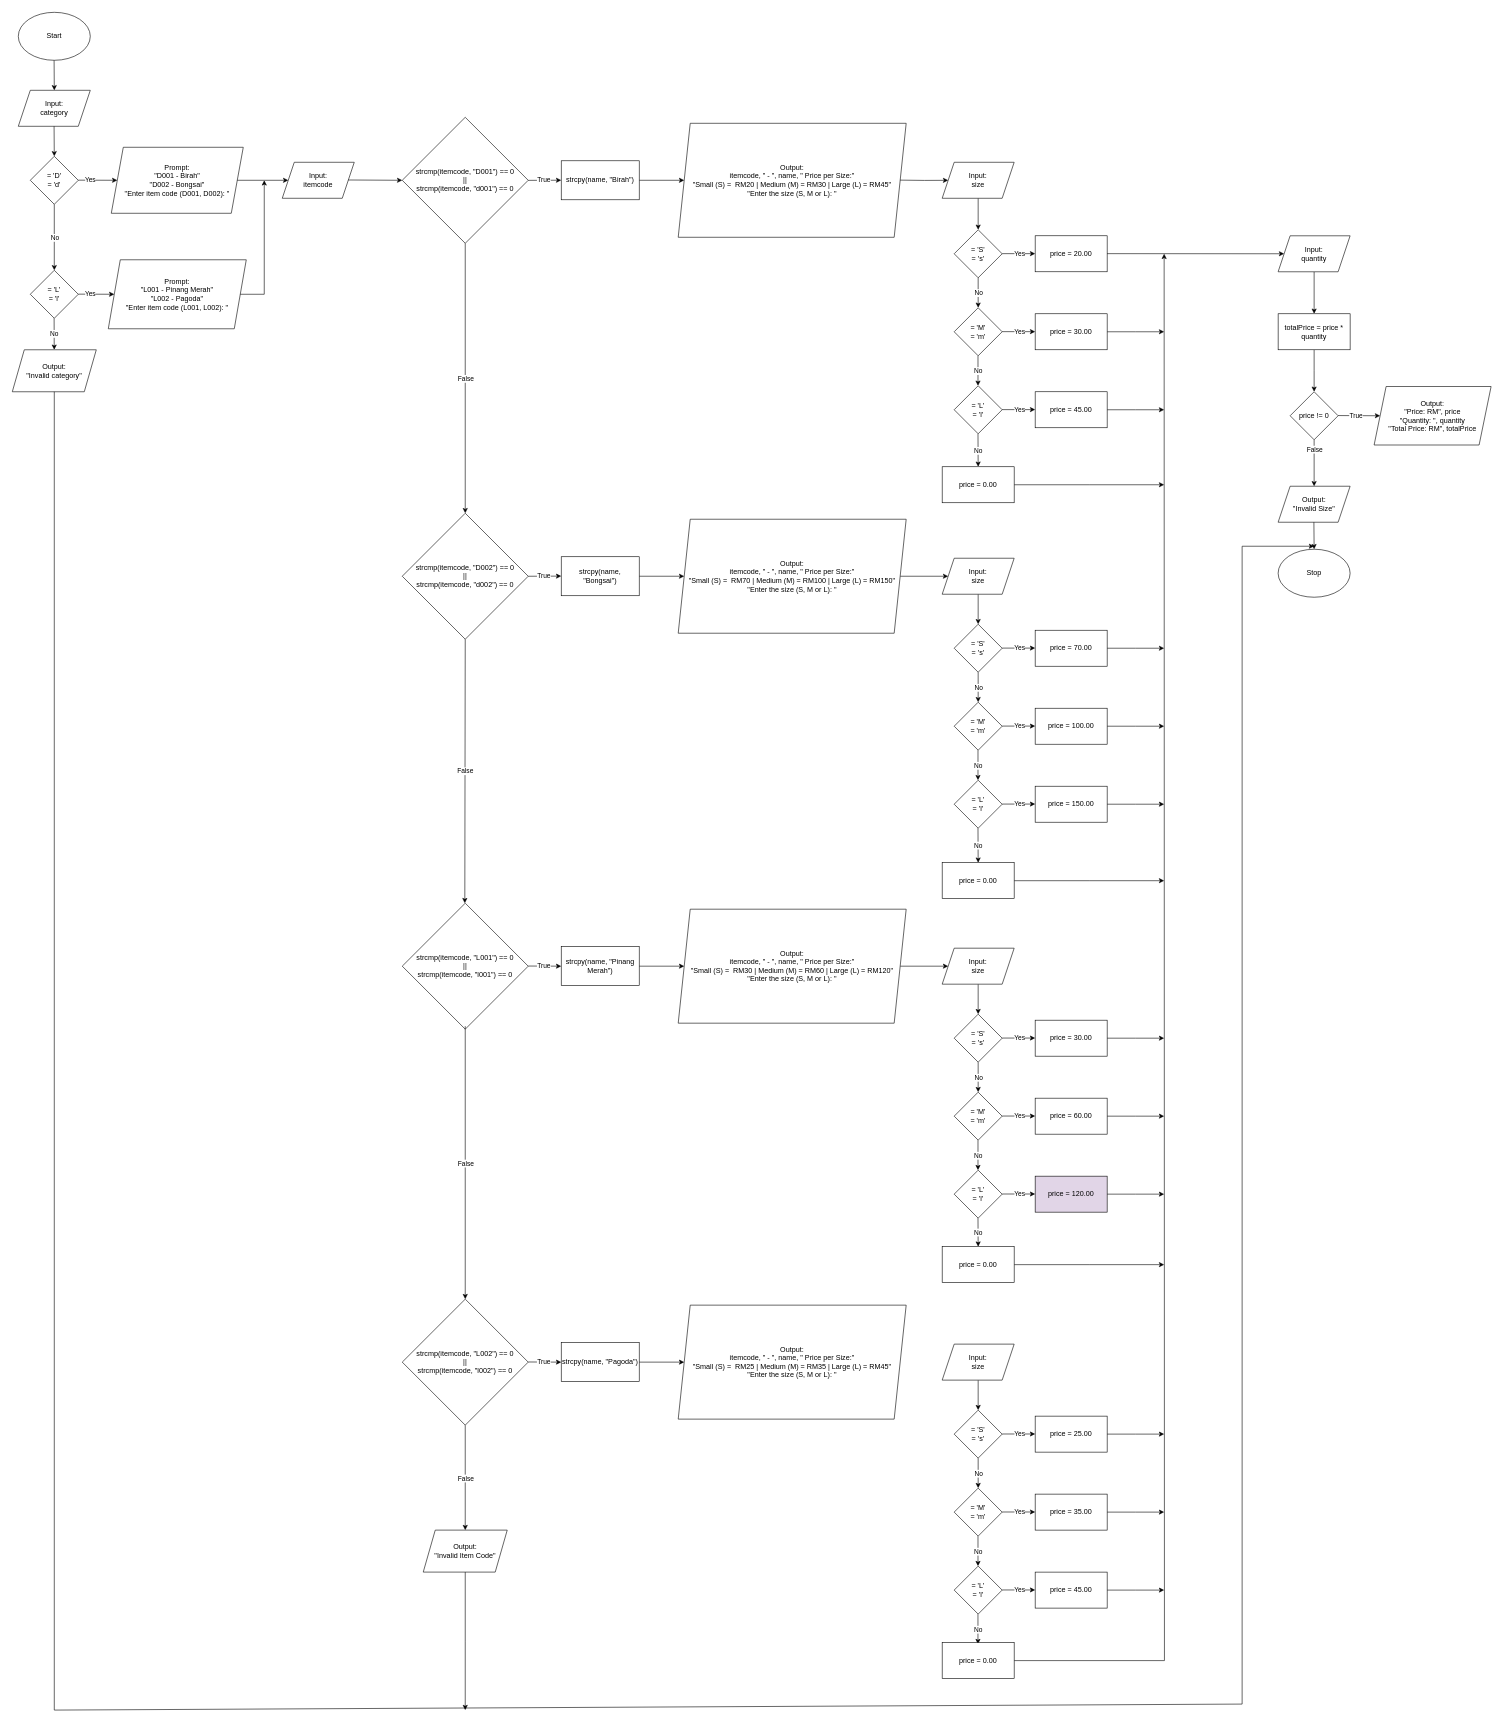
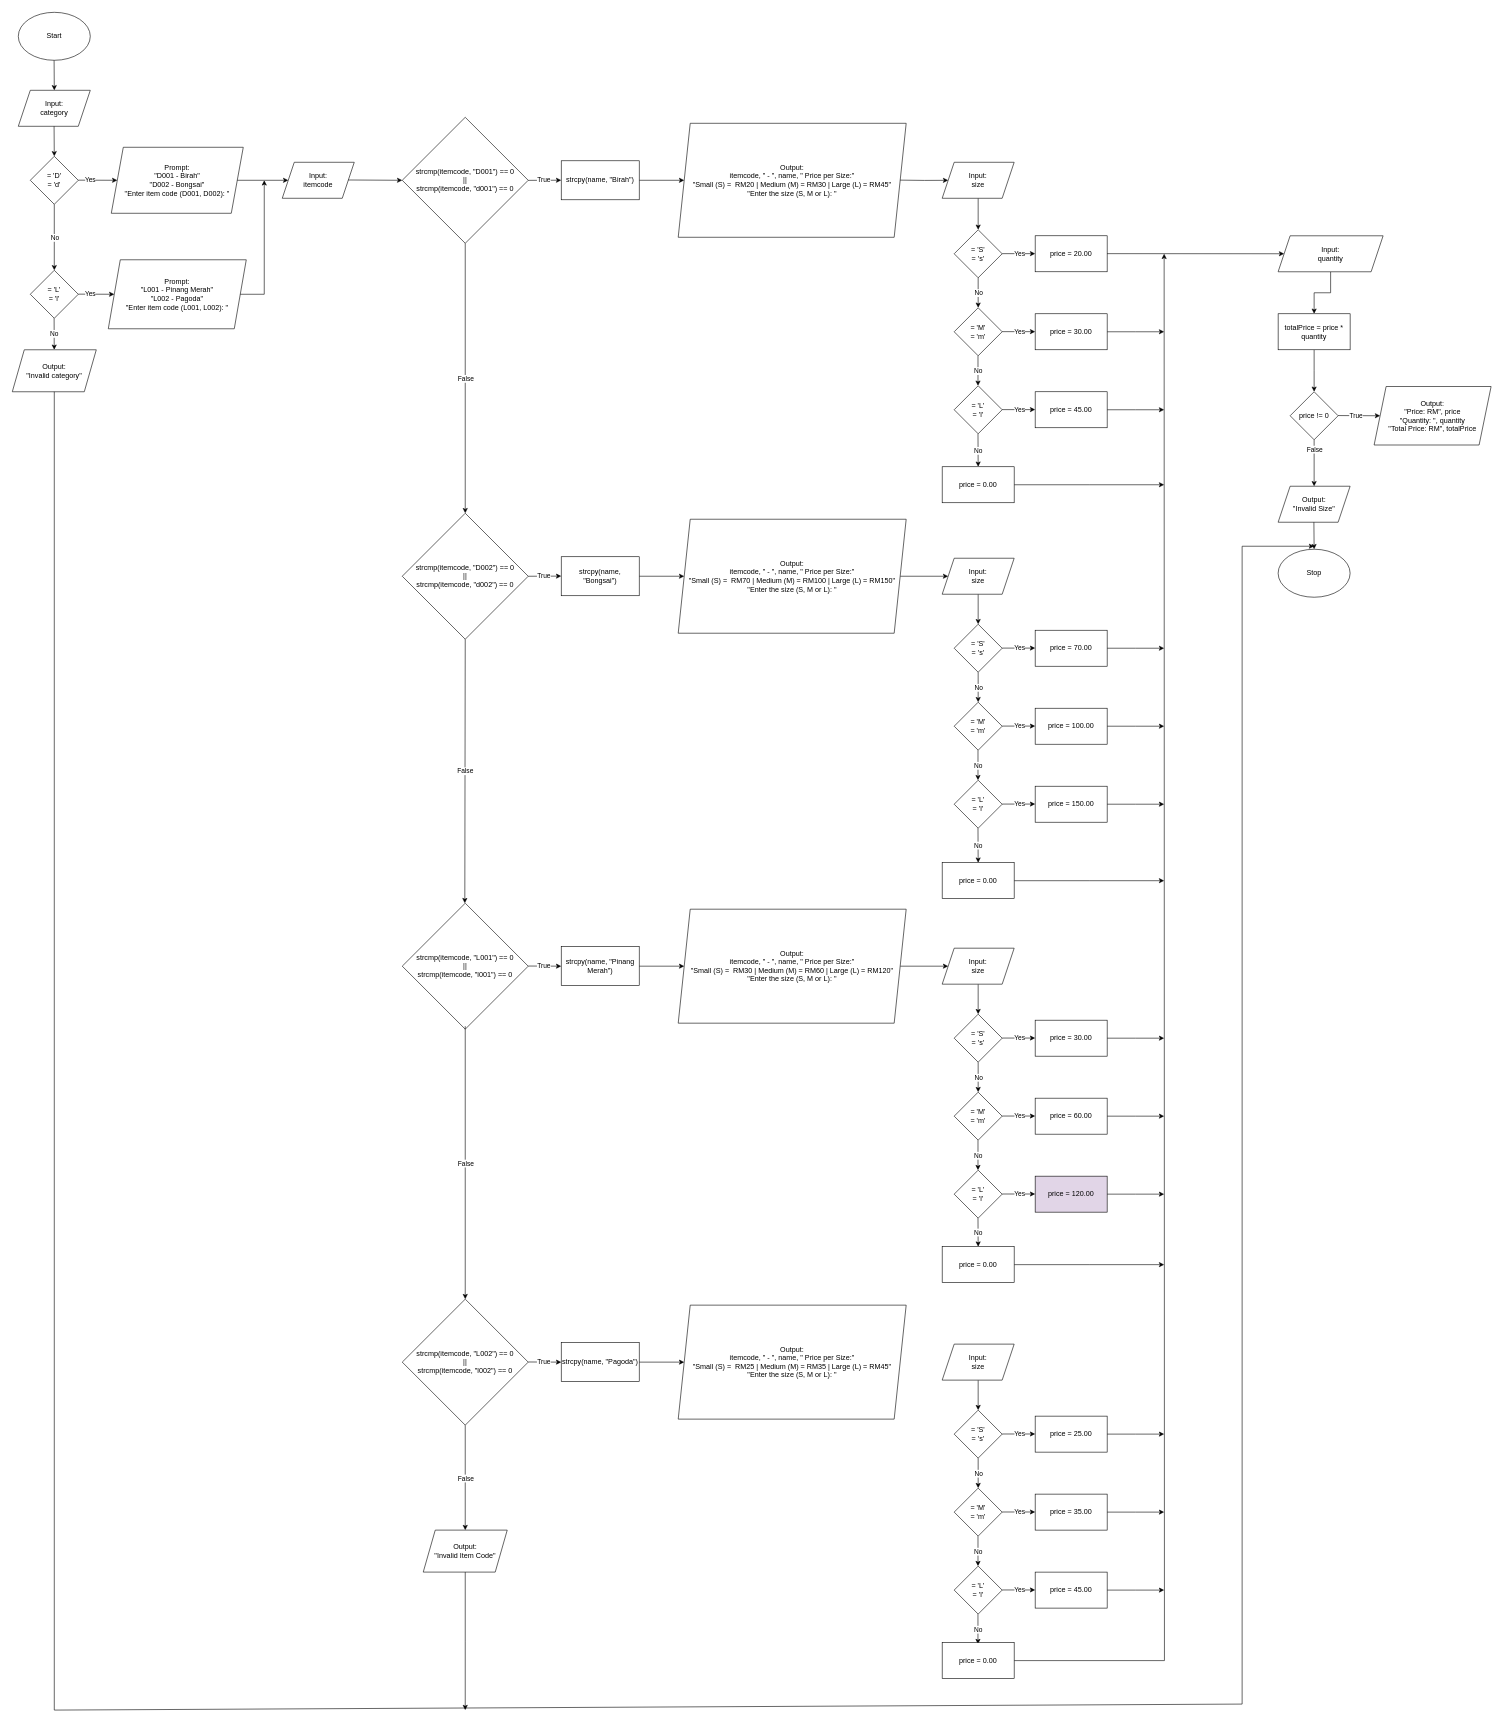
(1314, 254) -> (1331, 254)
